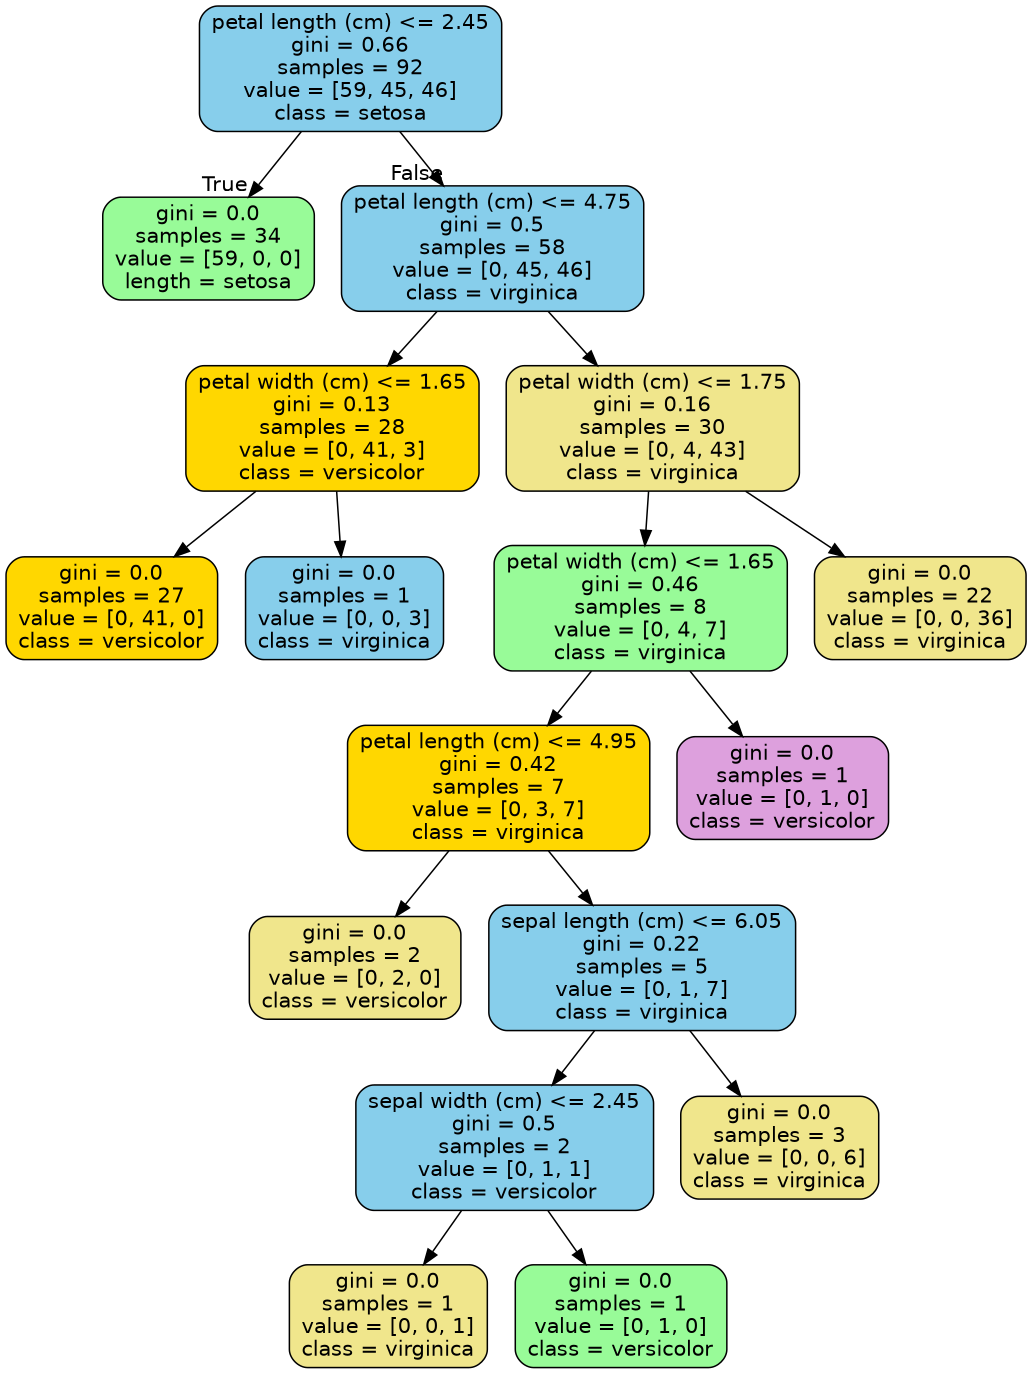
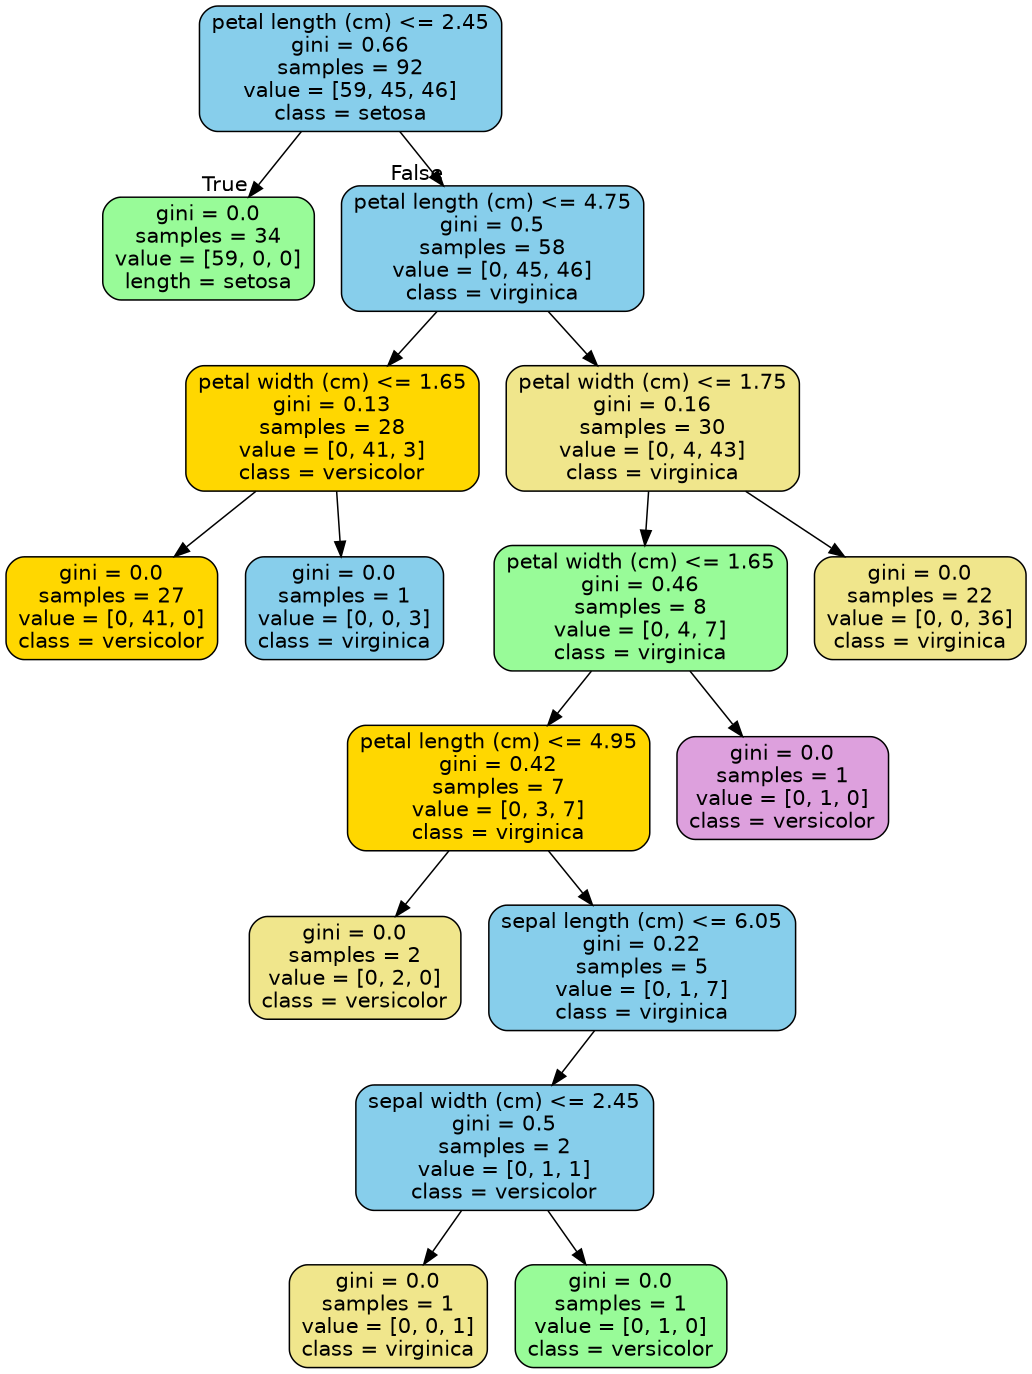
(780, 1148) -> none
